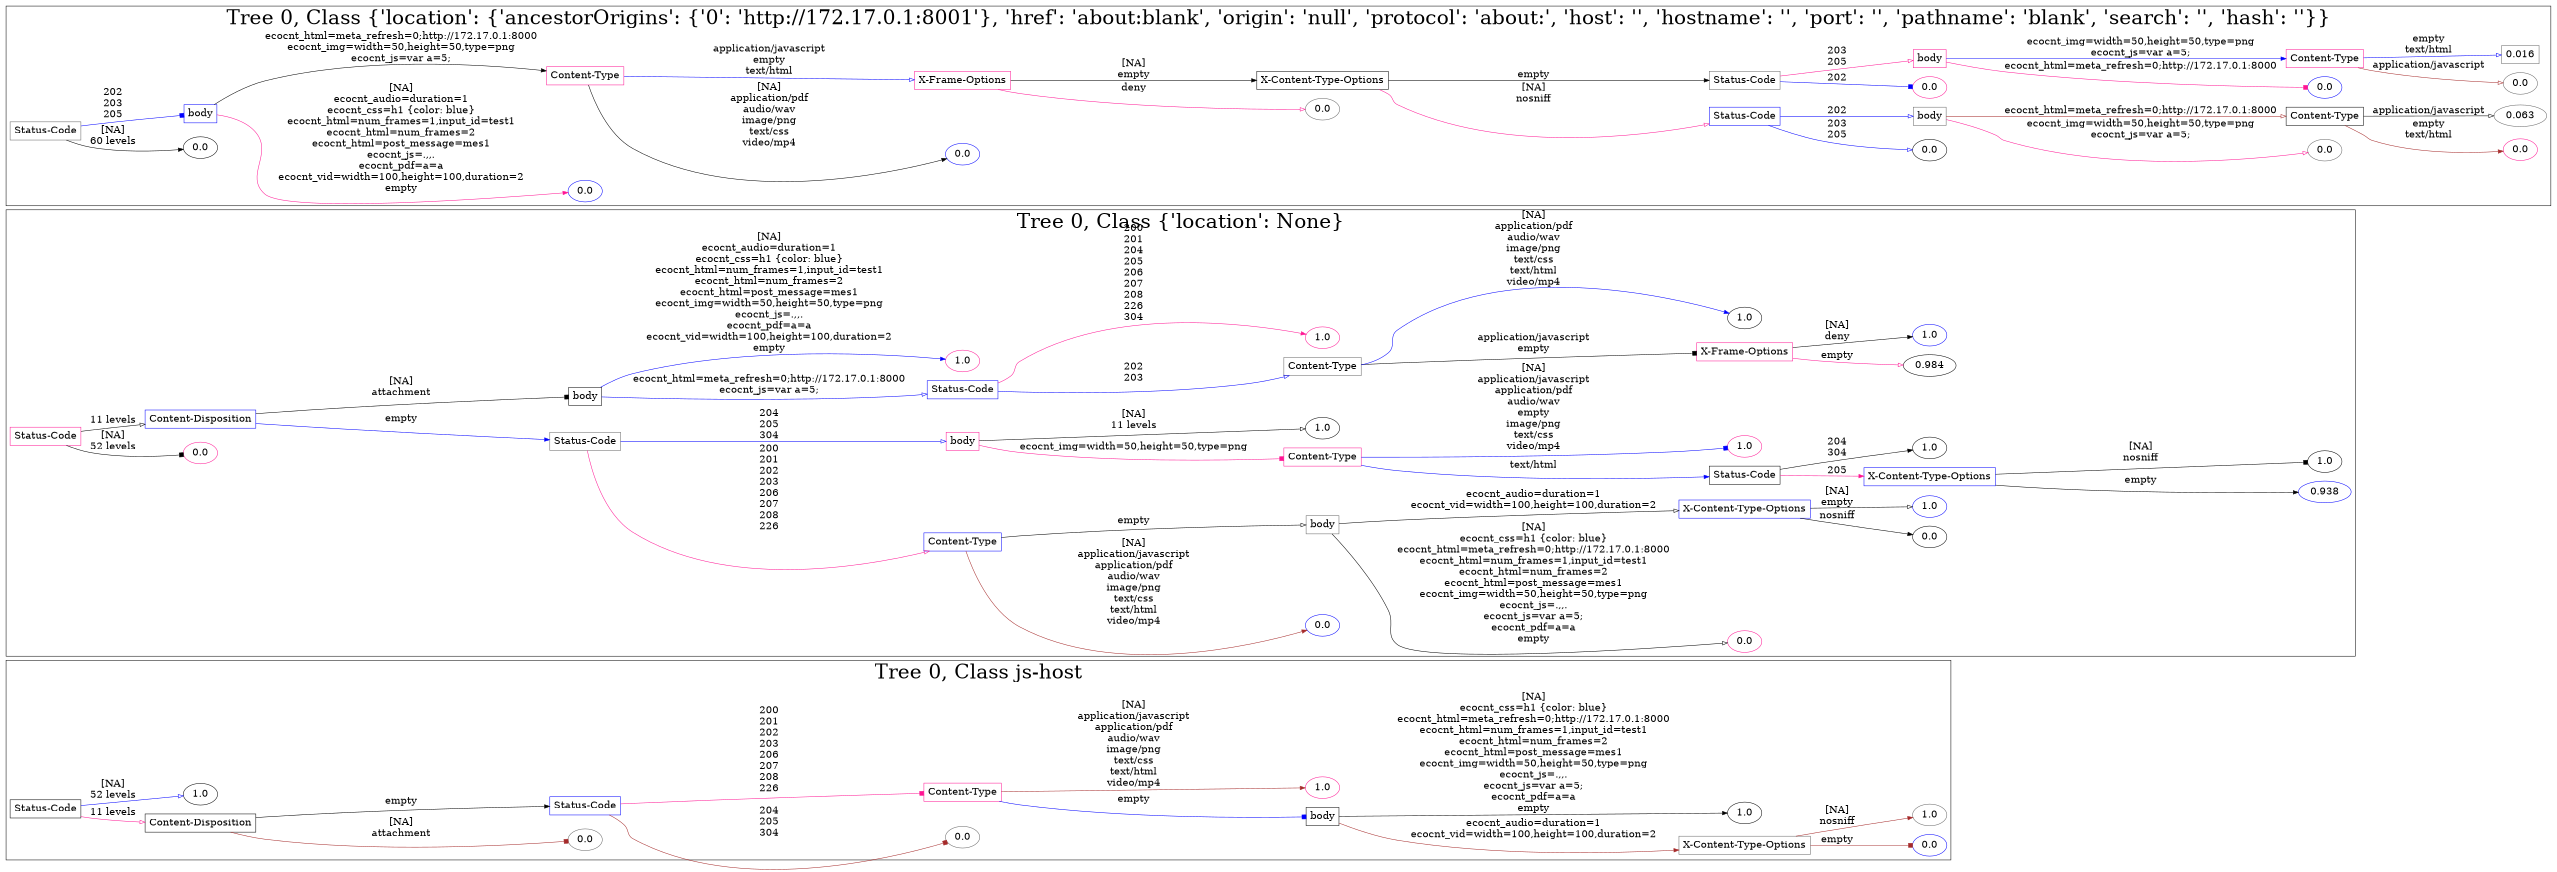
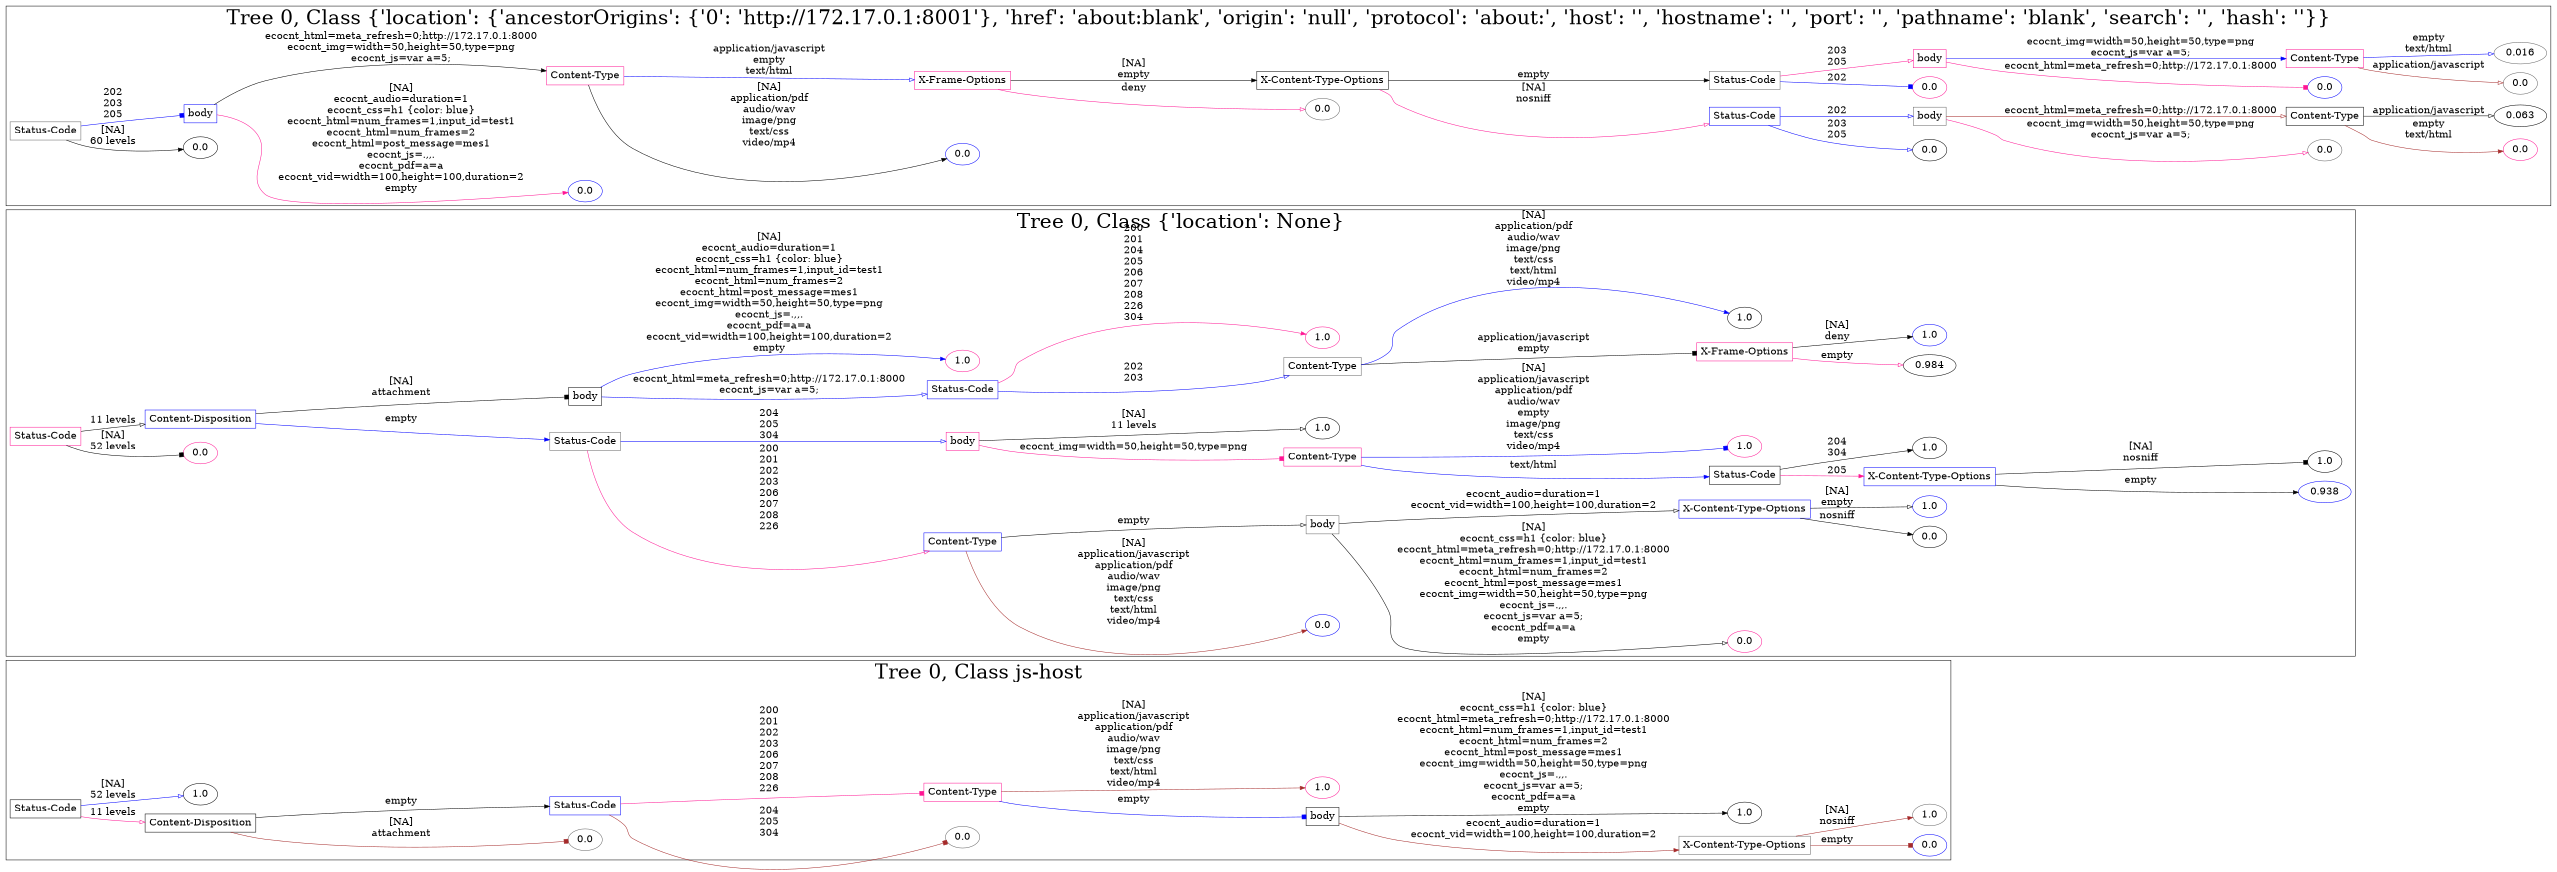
(2520, 55) -> (2520, 53)
(2520, 116) -> (2520, 116)
